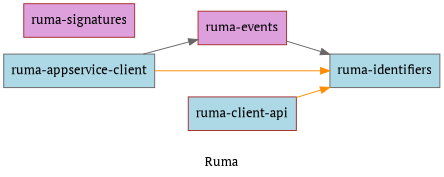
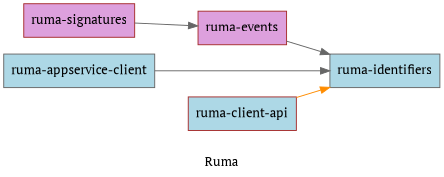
(166, 48) -> (162, 24)
(238, 71) -> (238, 71)
